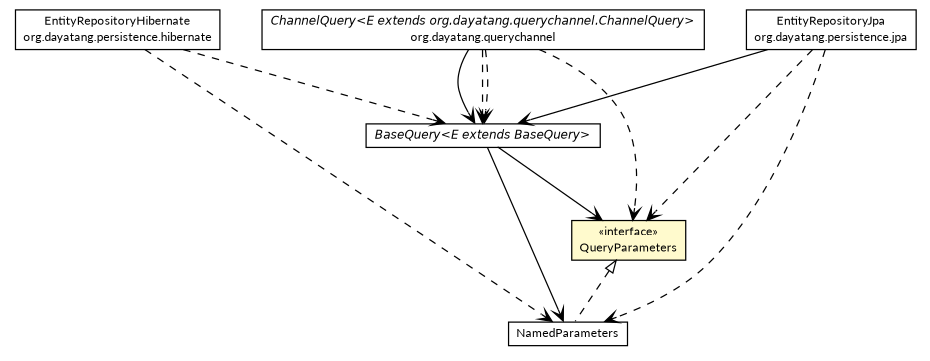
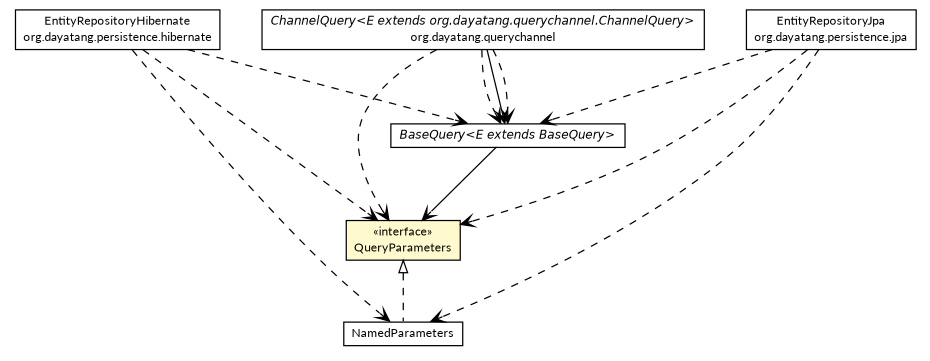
(649, 85) -> (662, 84)
none -> (255, 131)
(523, 229) -> none
